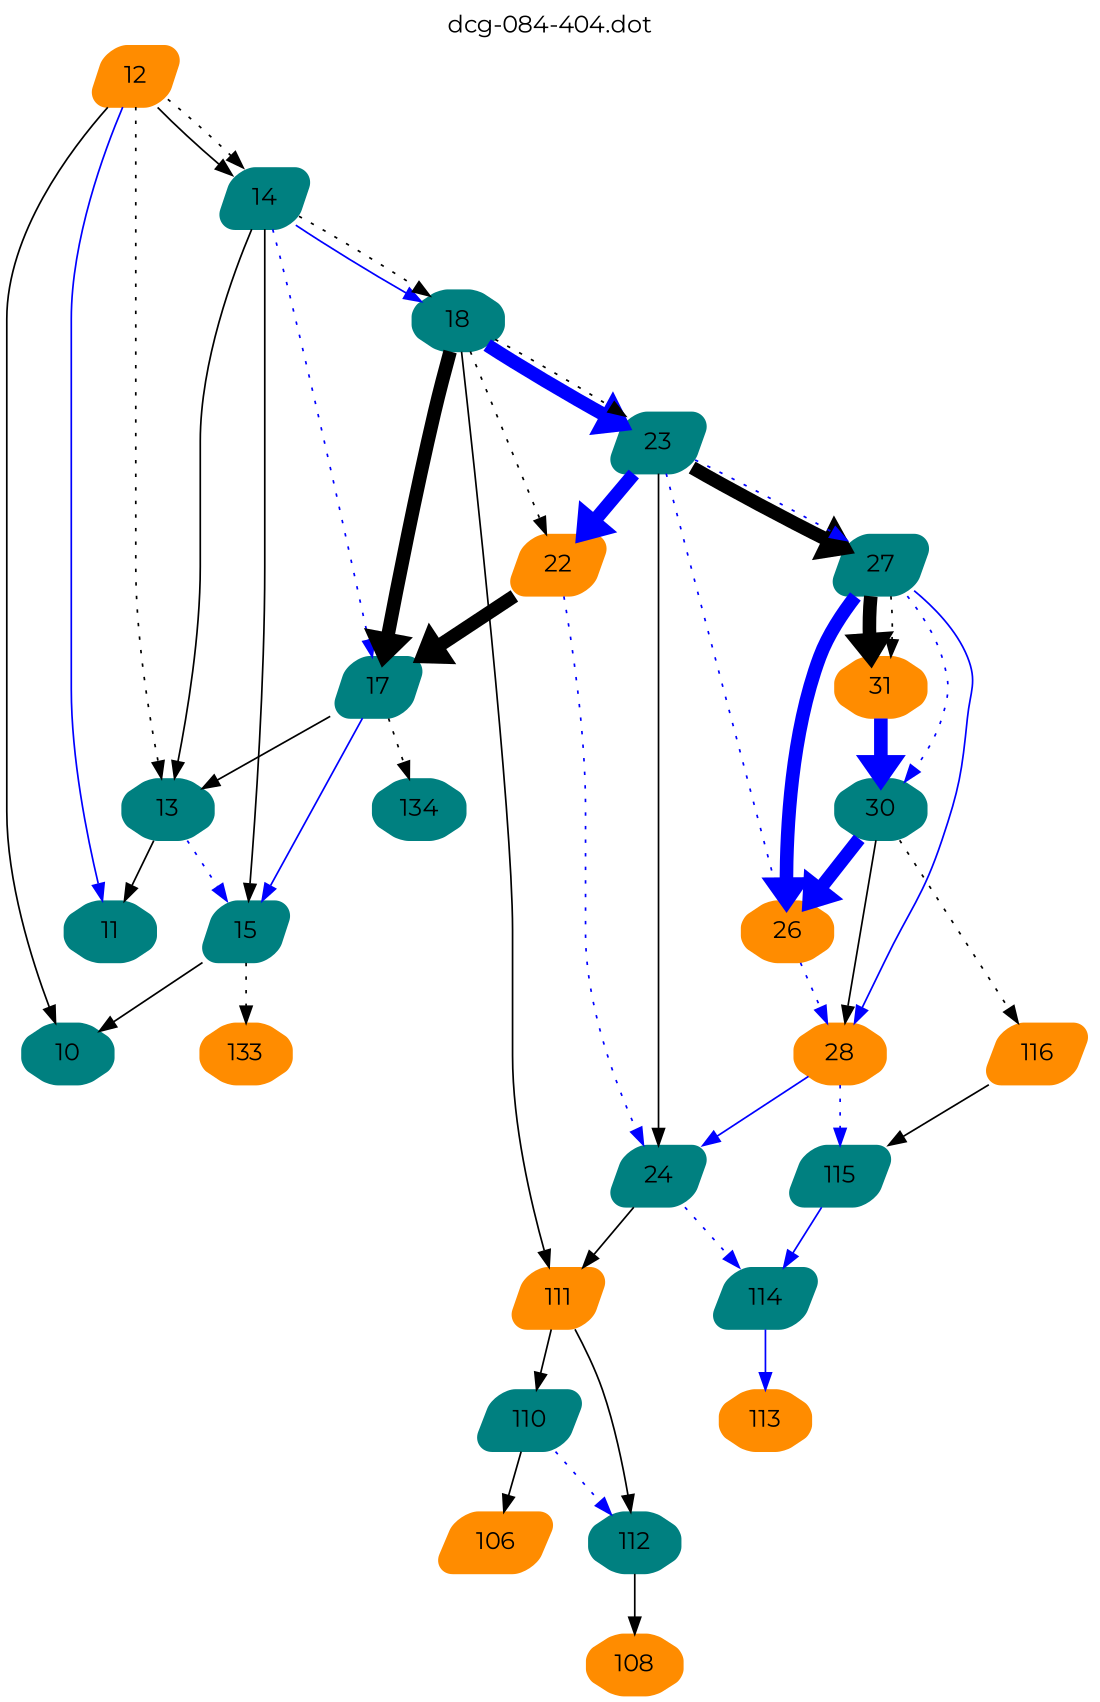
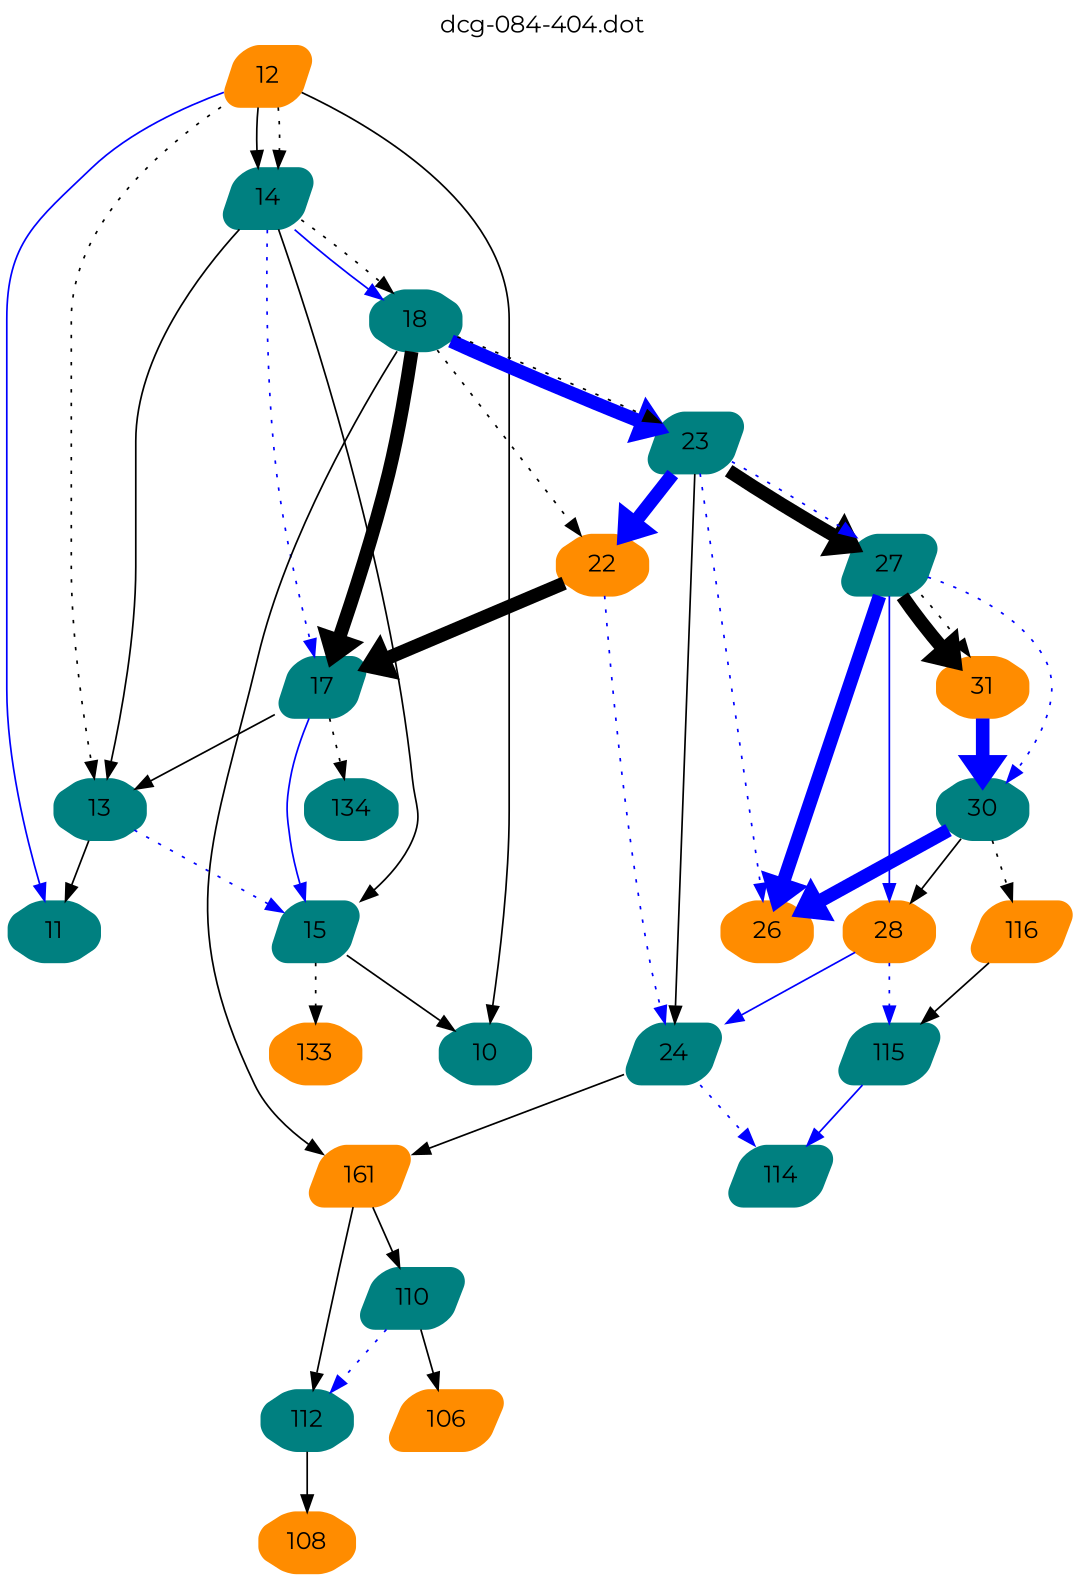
(558, 565) -> (603, 565)
(810, 985) -> none
(558, 1298) -> (360, 1176)
(765, 1421) -> none
